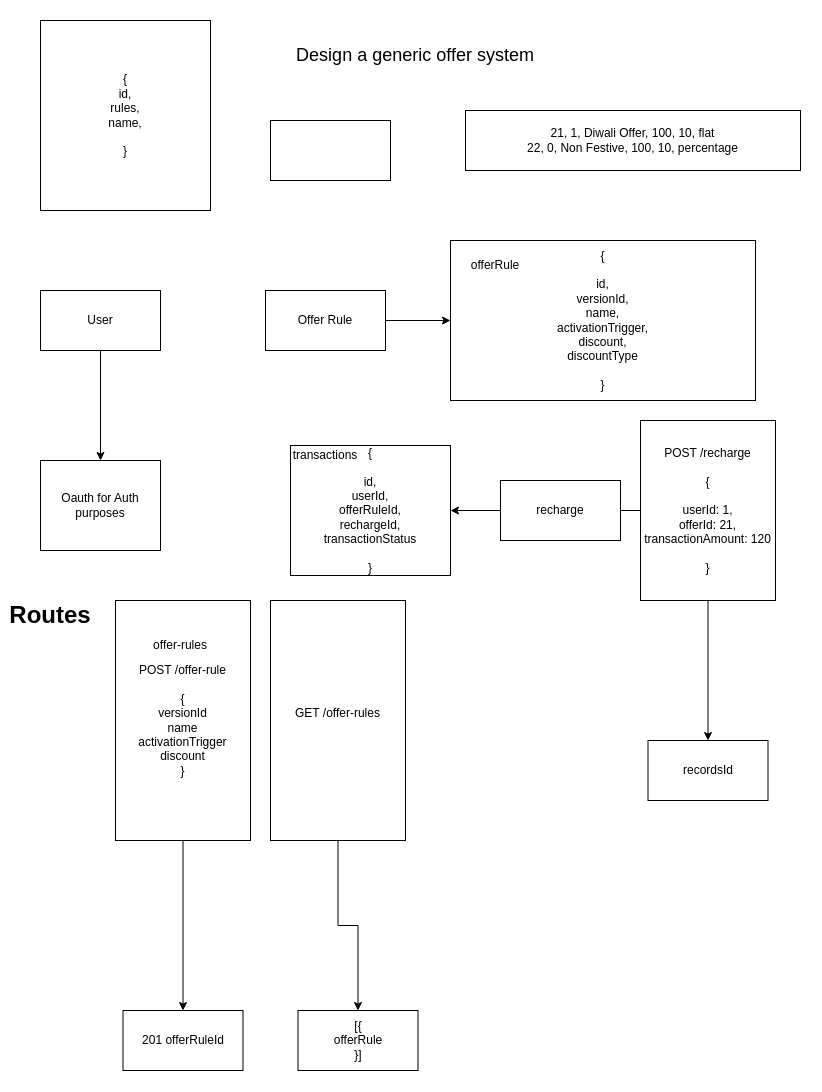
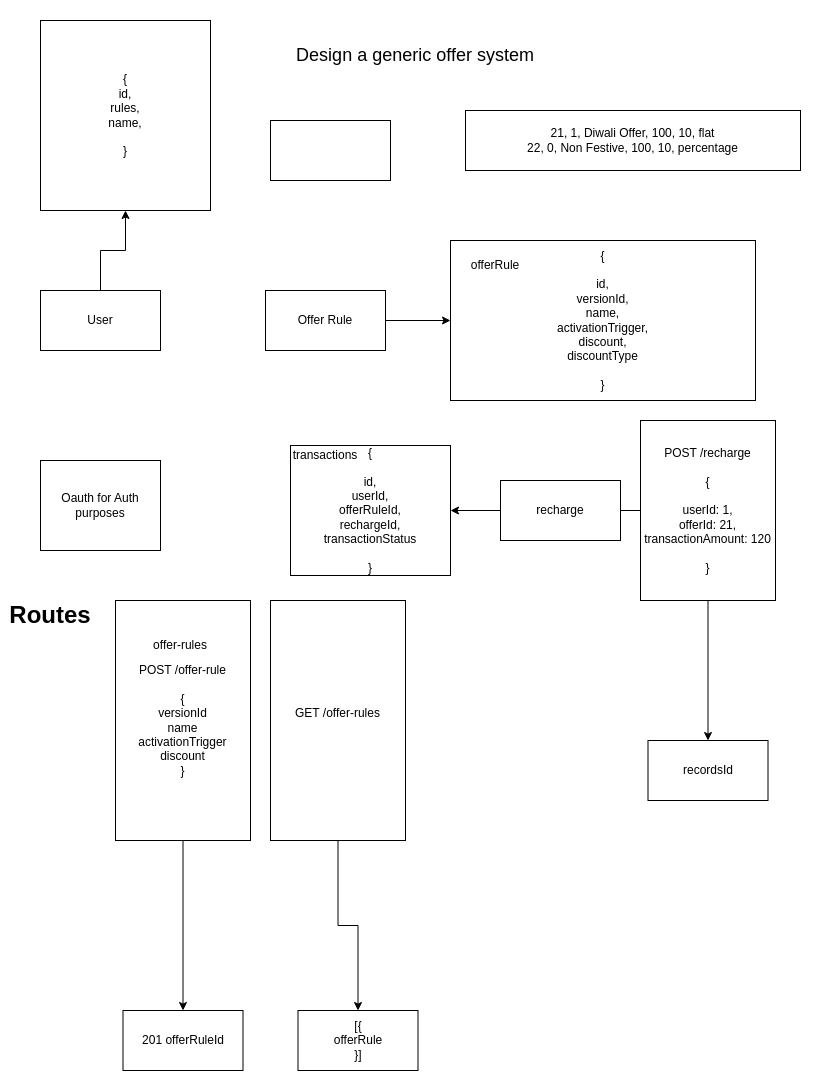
(101, 402) -> (110, 251)
